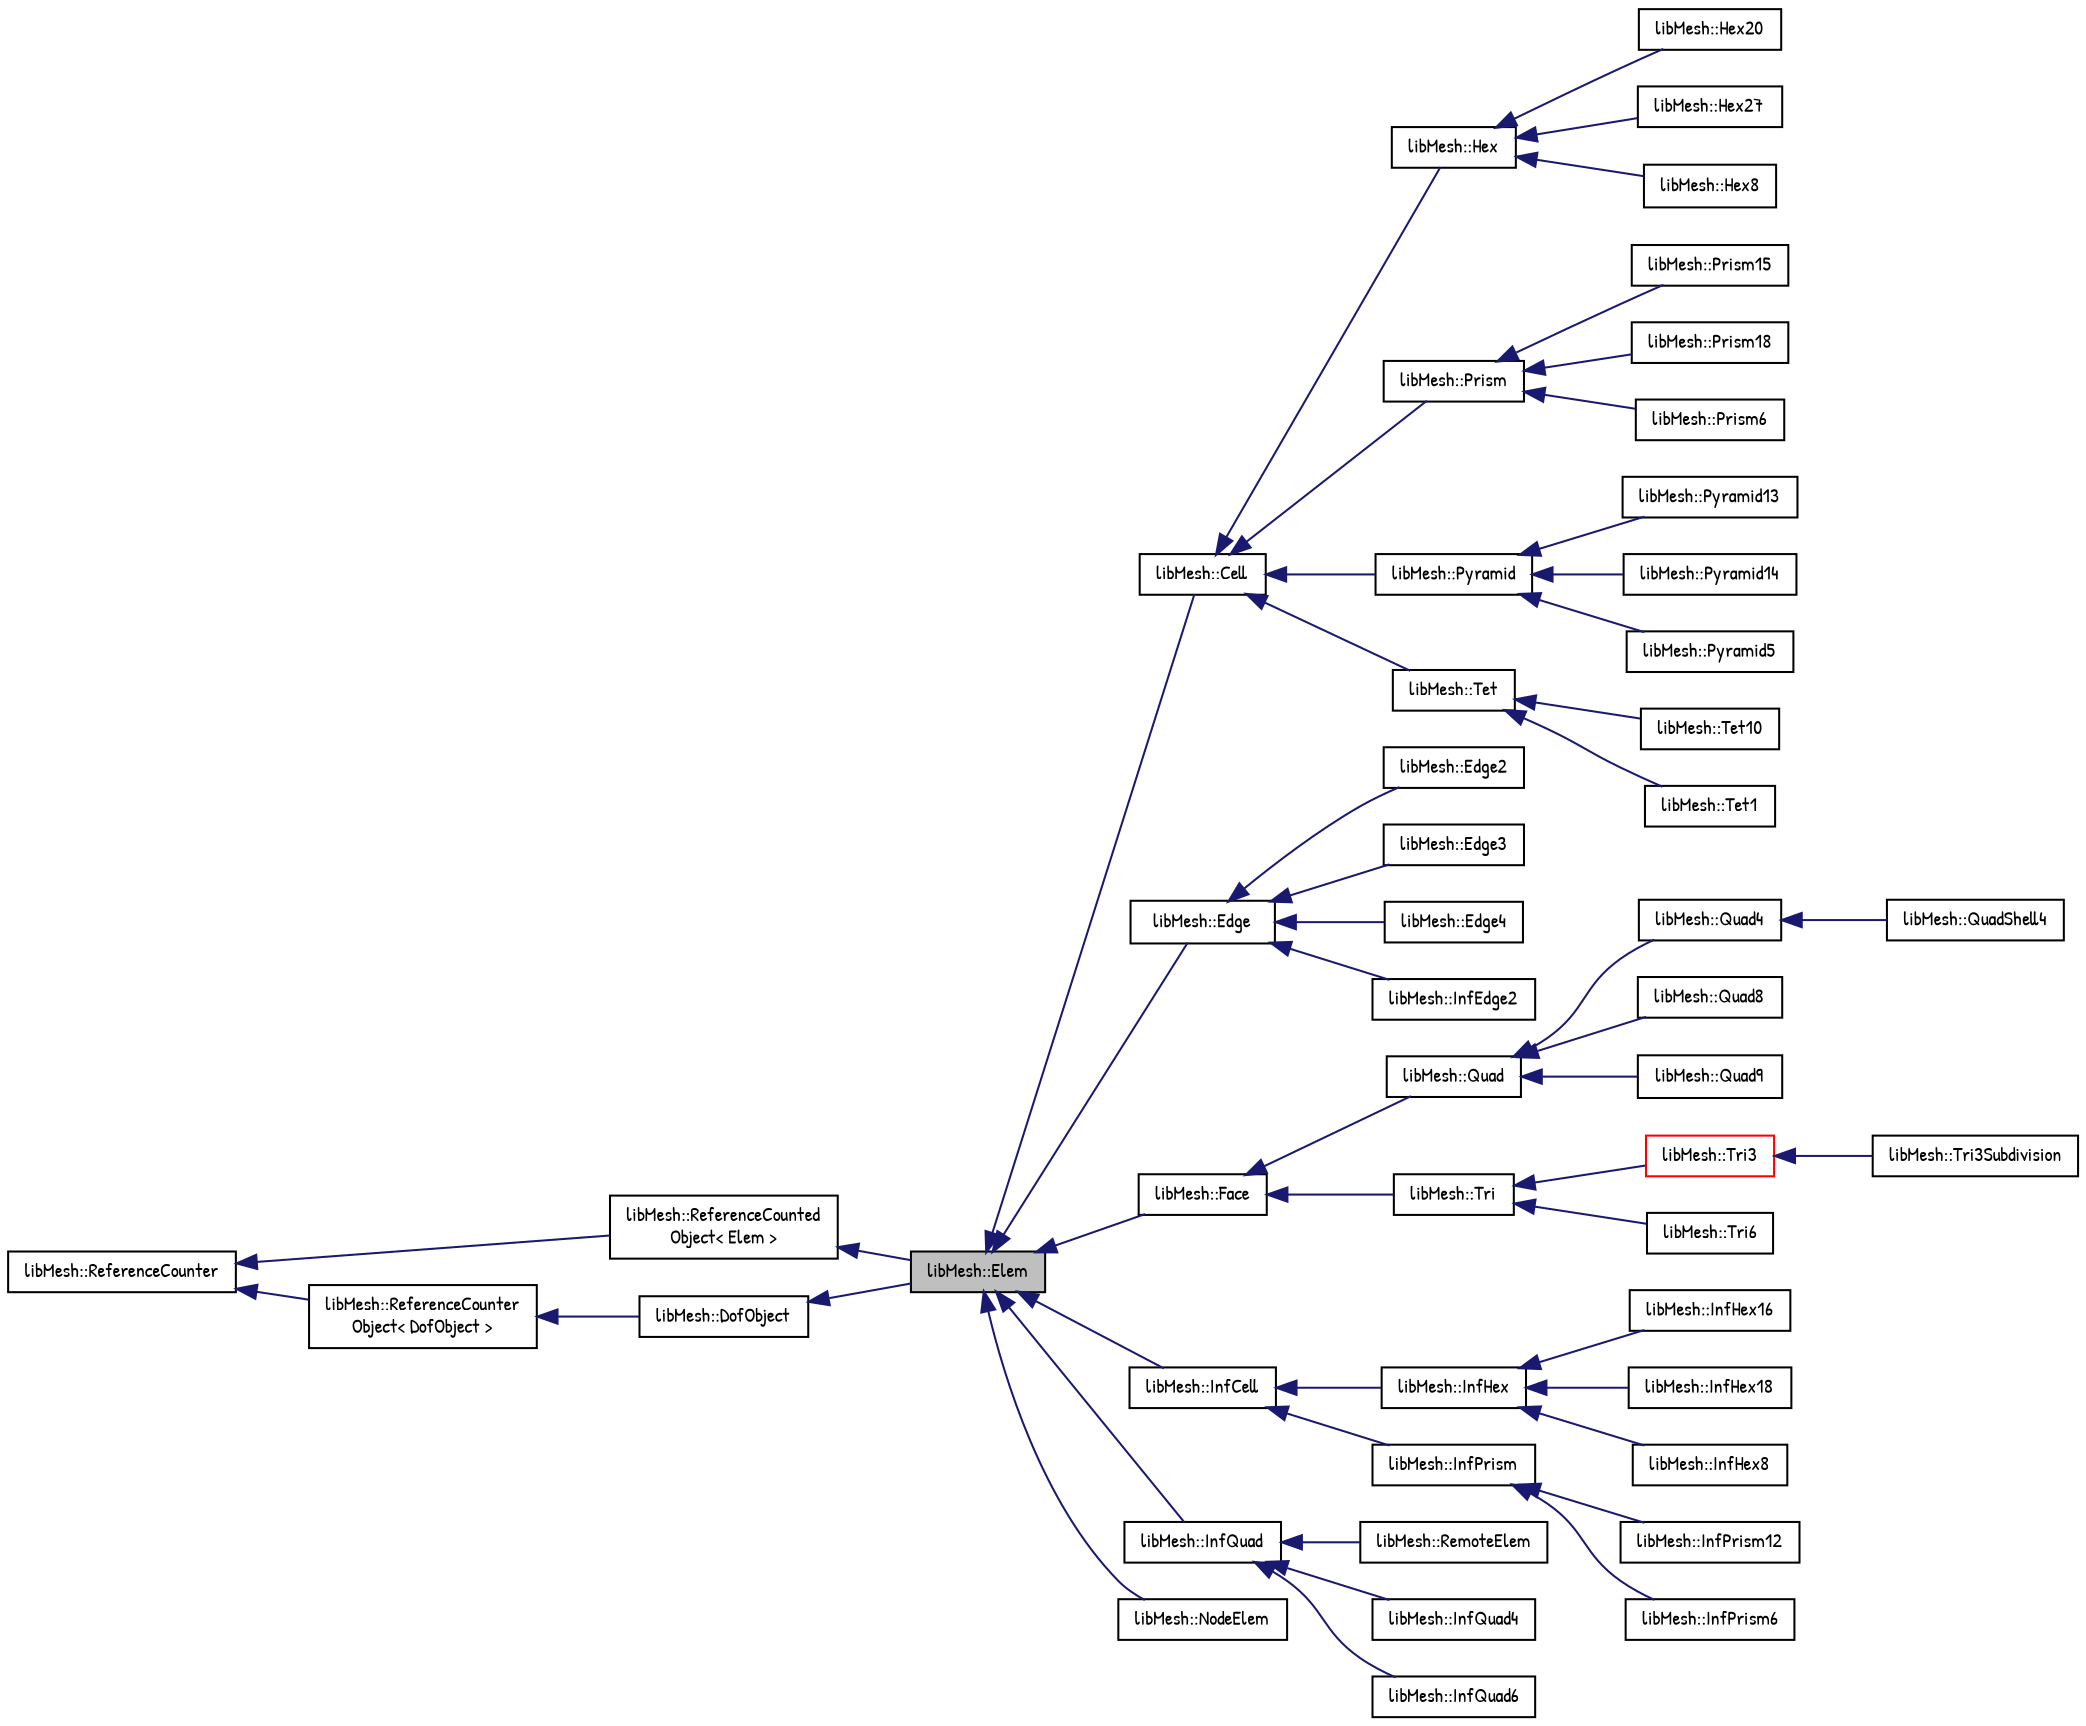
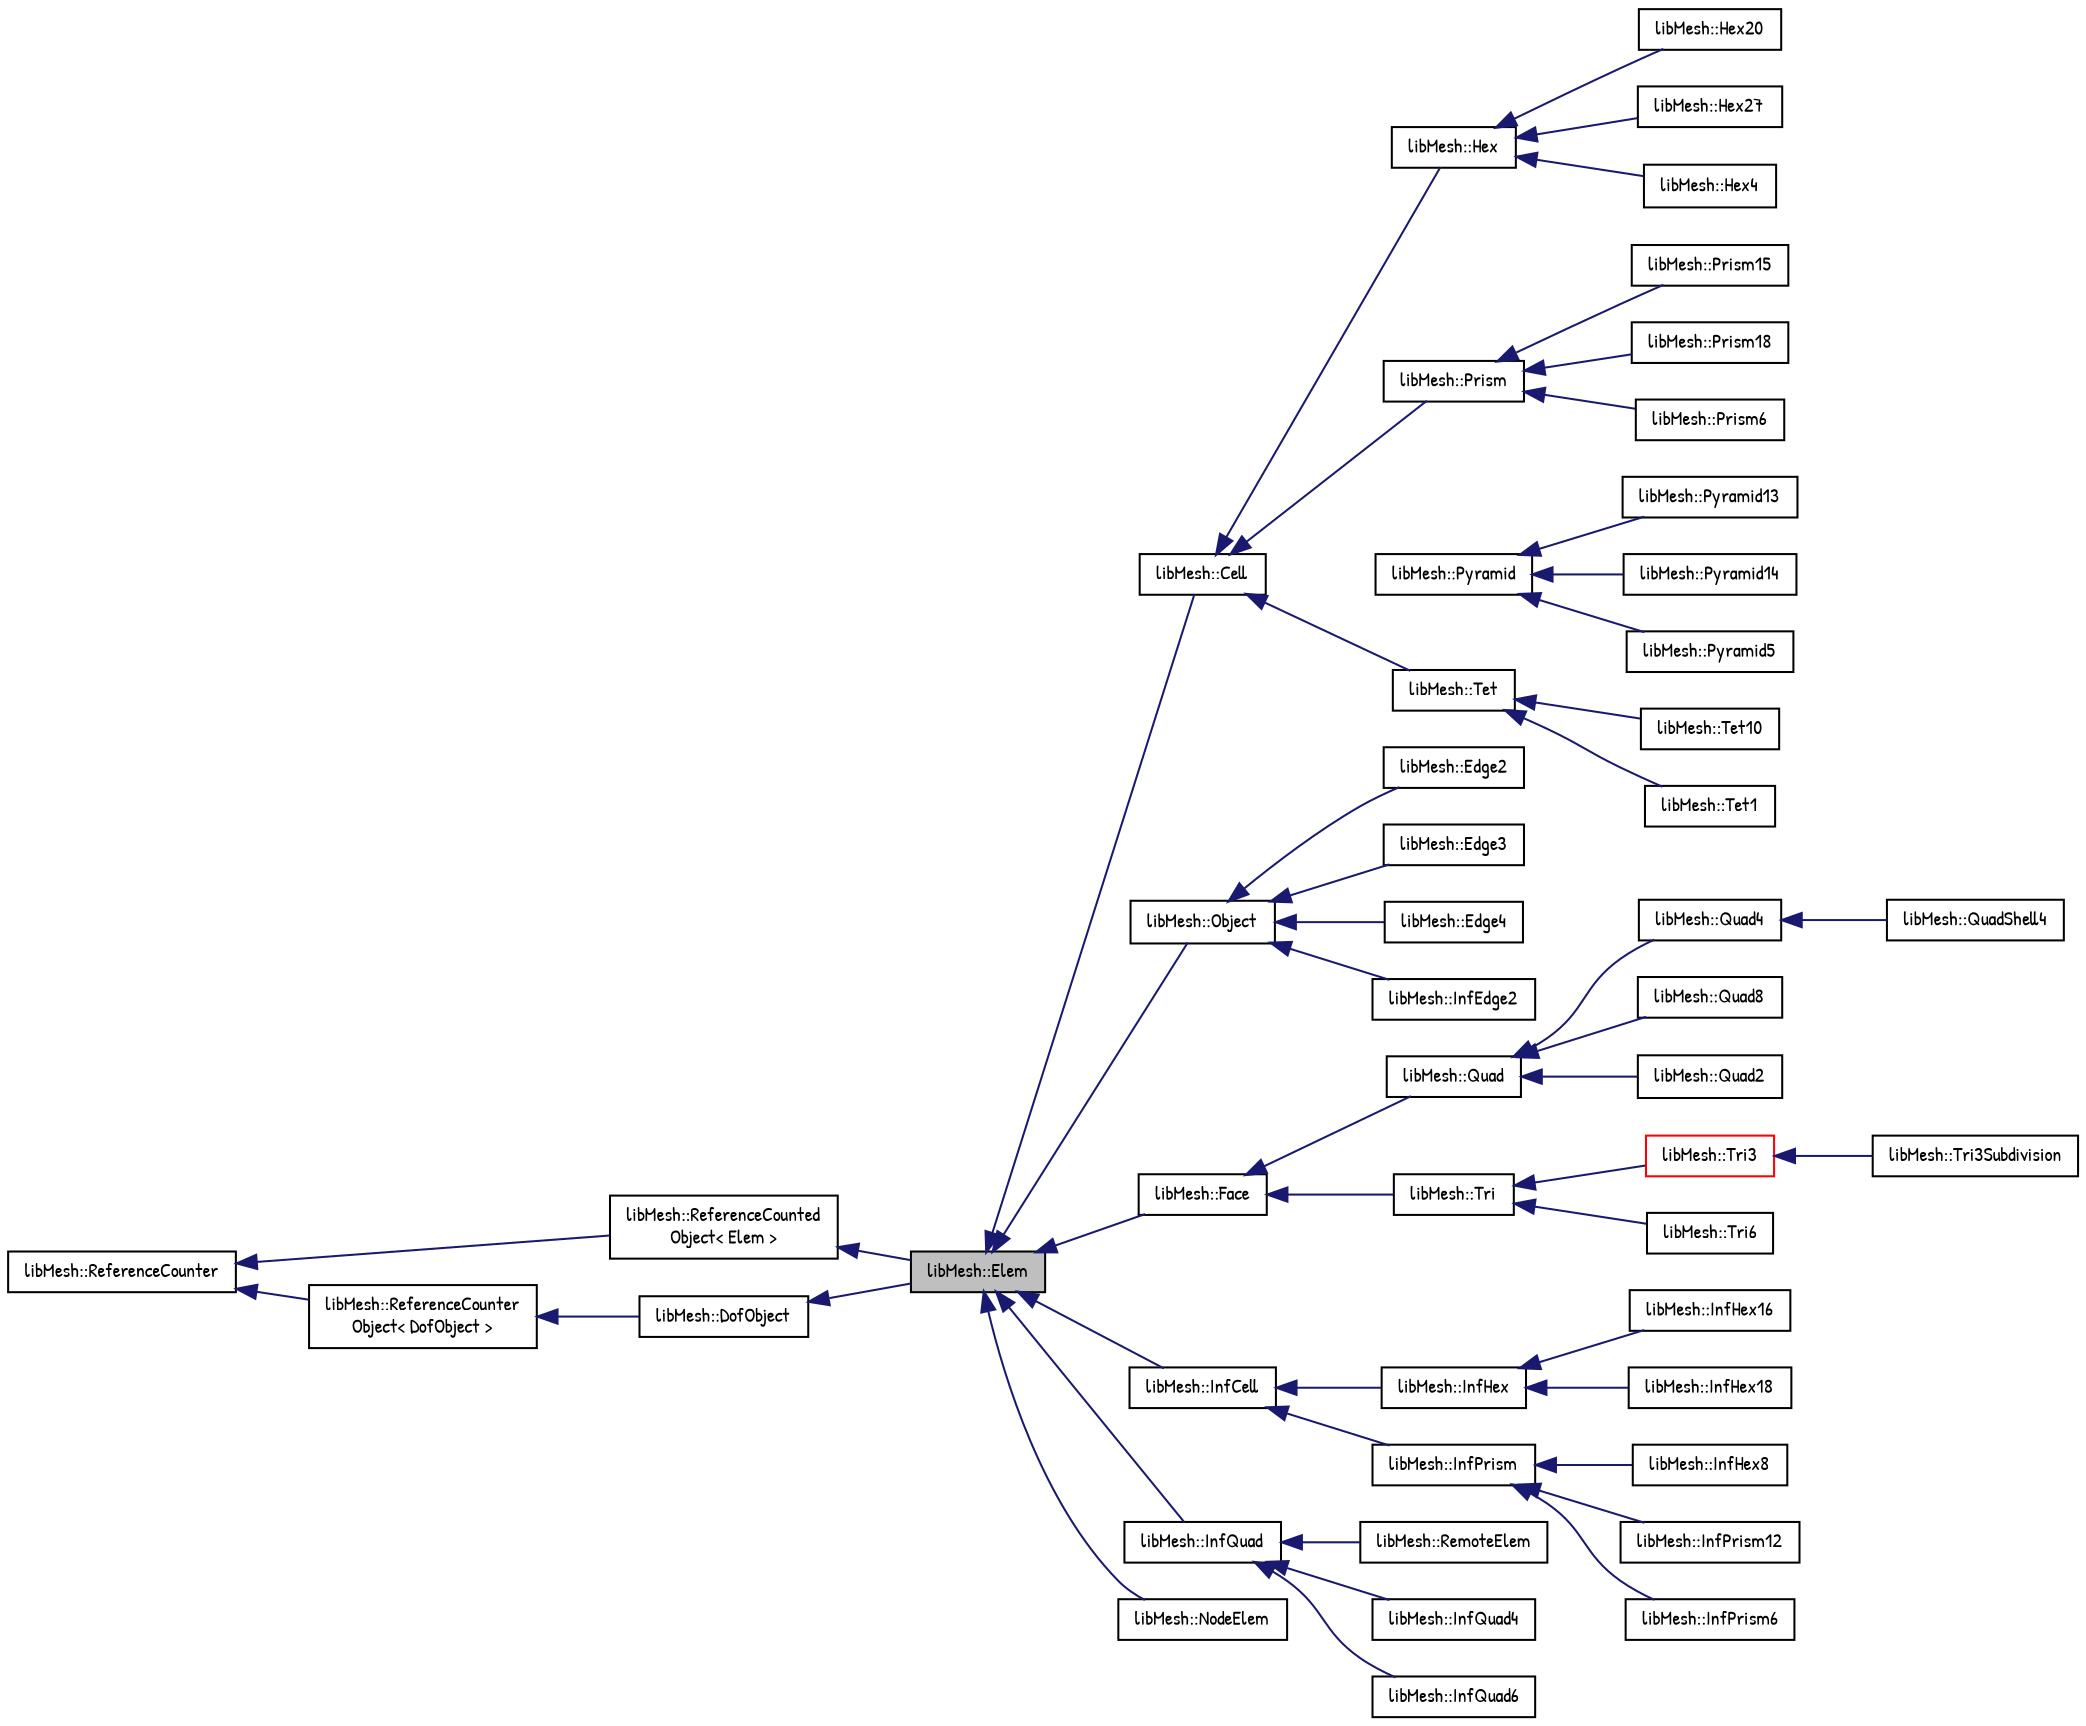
(1710, 186) -> (1710, 186)
(1331, 574) -> none
(1203, 922) -> (1203, 922)
(1710, 1077) -> (1710, 1077)
(1592, 1429) -> (1594, 1465)
